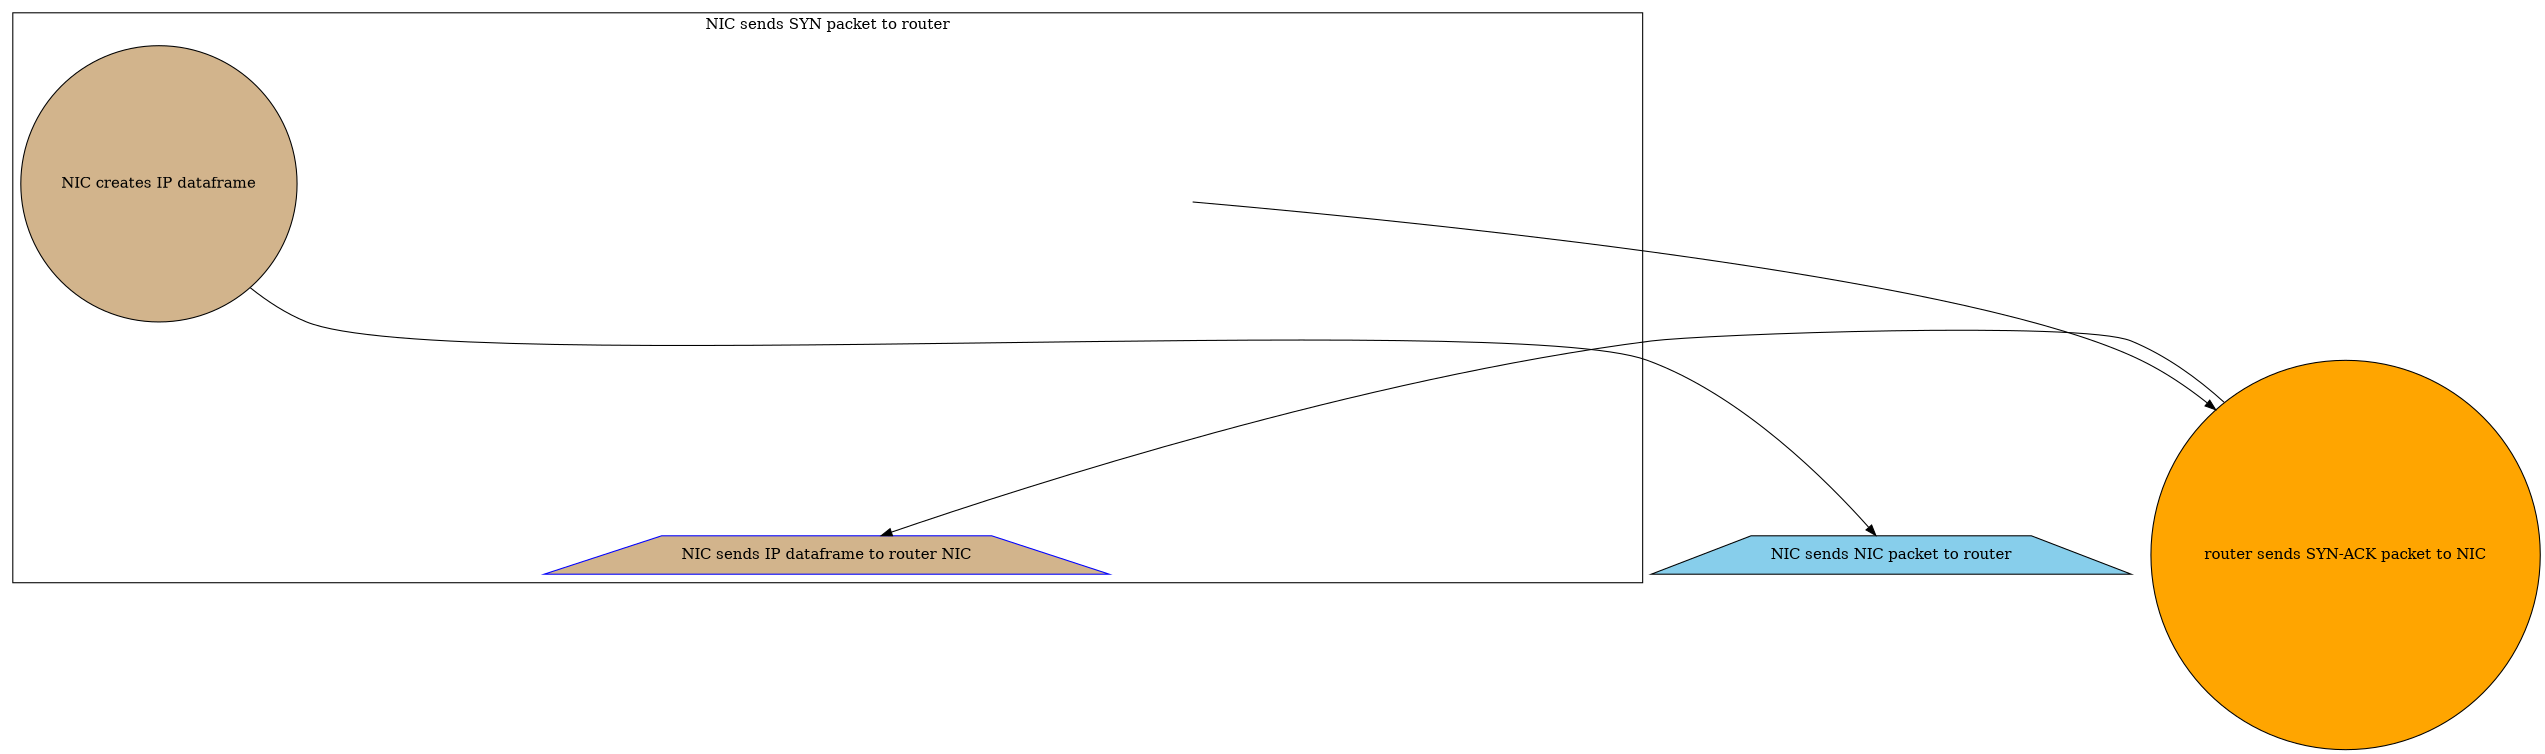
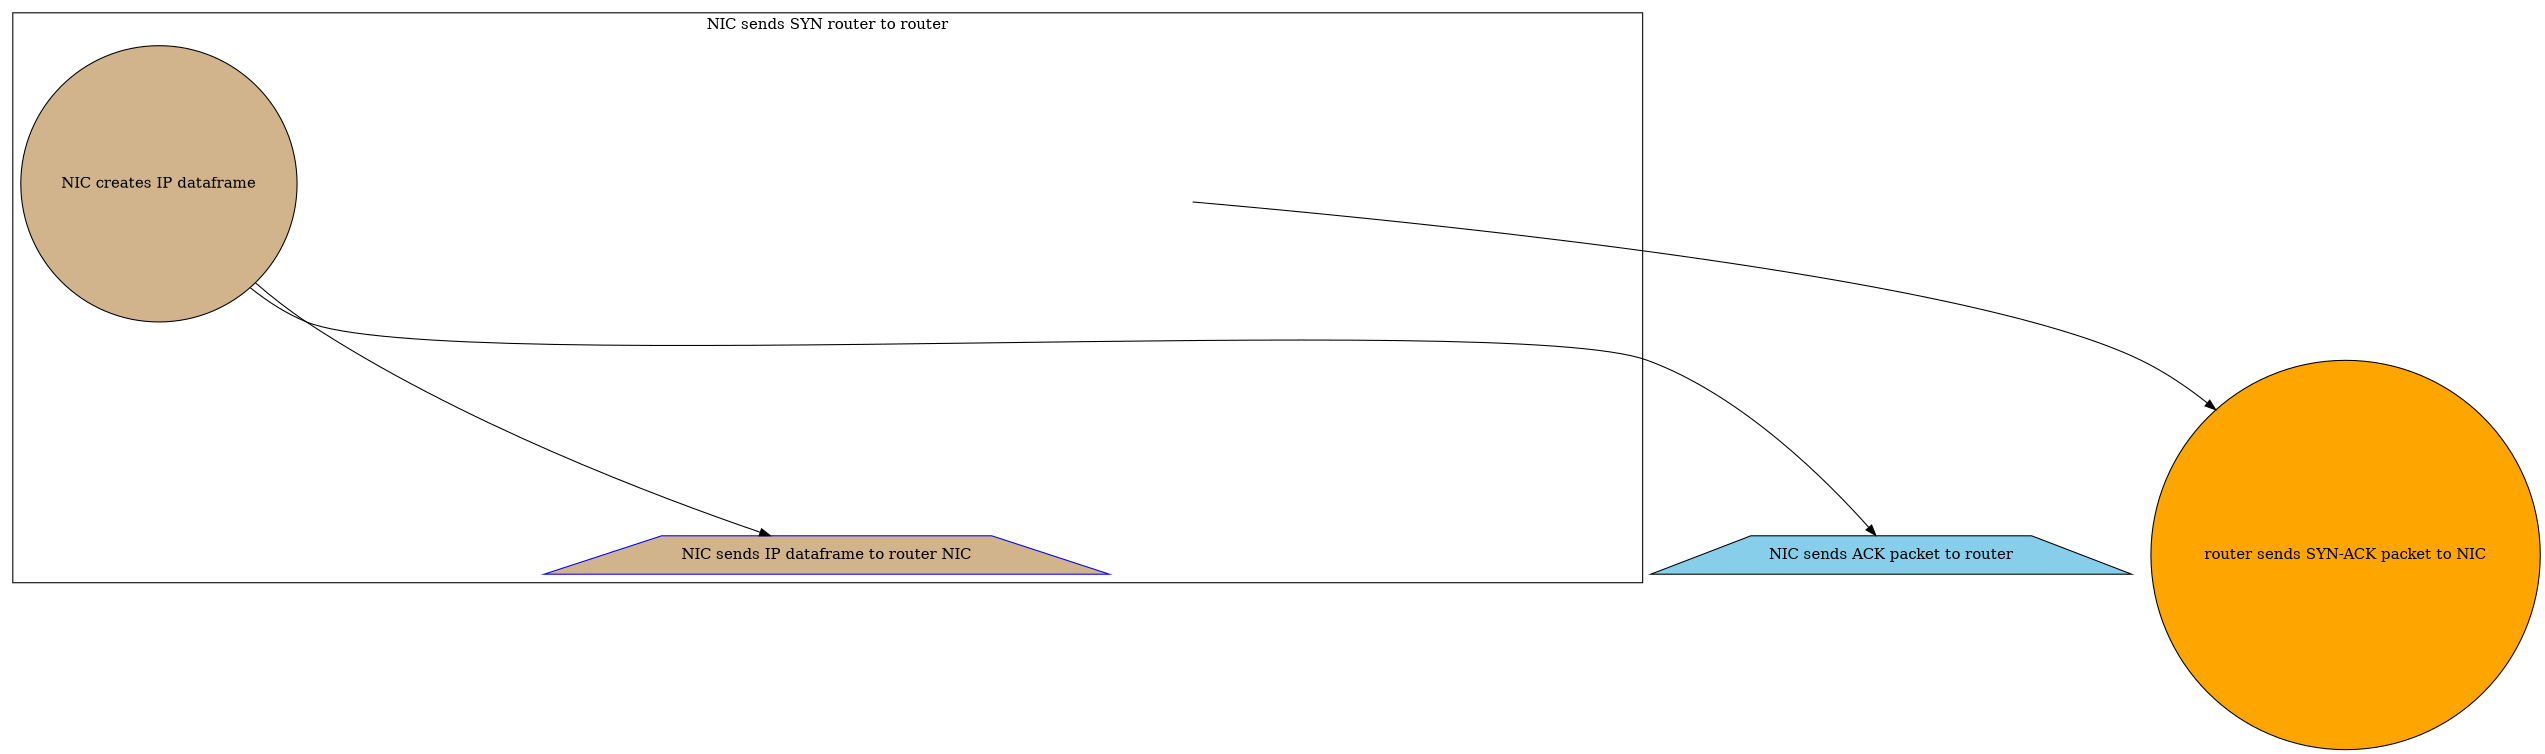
(828, 25) -> (828, 25)
(1556, 356) -> (498, 427)
(1891, 555) -> (1891, 555)
